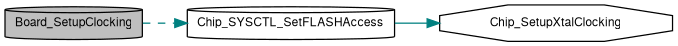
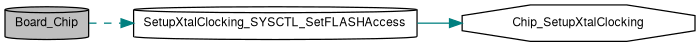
(74, 23) -> (47, 23)
(291, 23) -> (275, 23)
